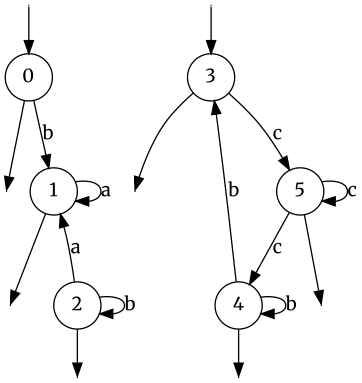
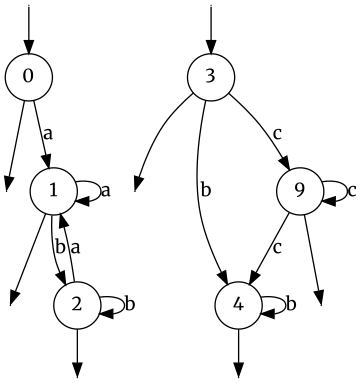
(49, 134) -> (49, 134)
(300, 191) -> (300, 191)
(227, 198) -> (197, 188)
none -> (53, 245)
